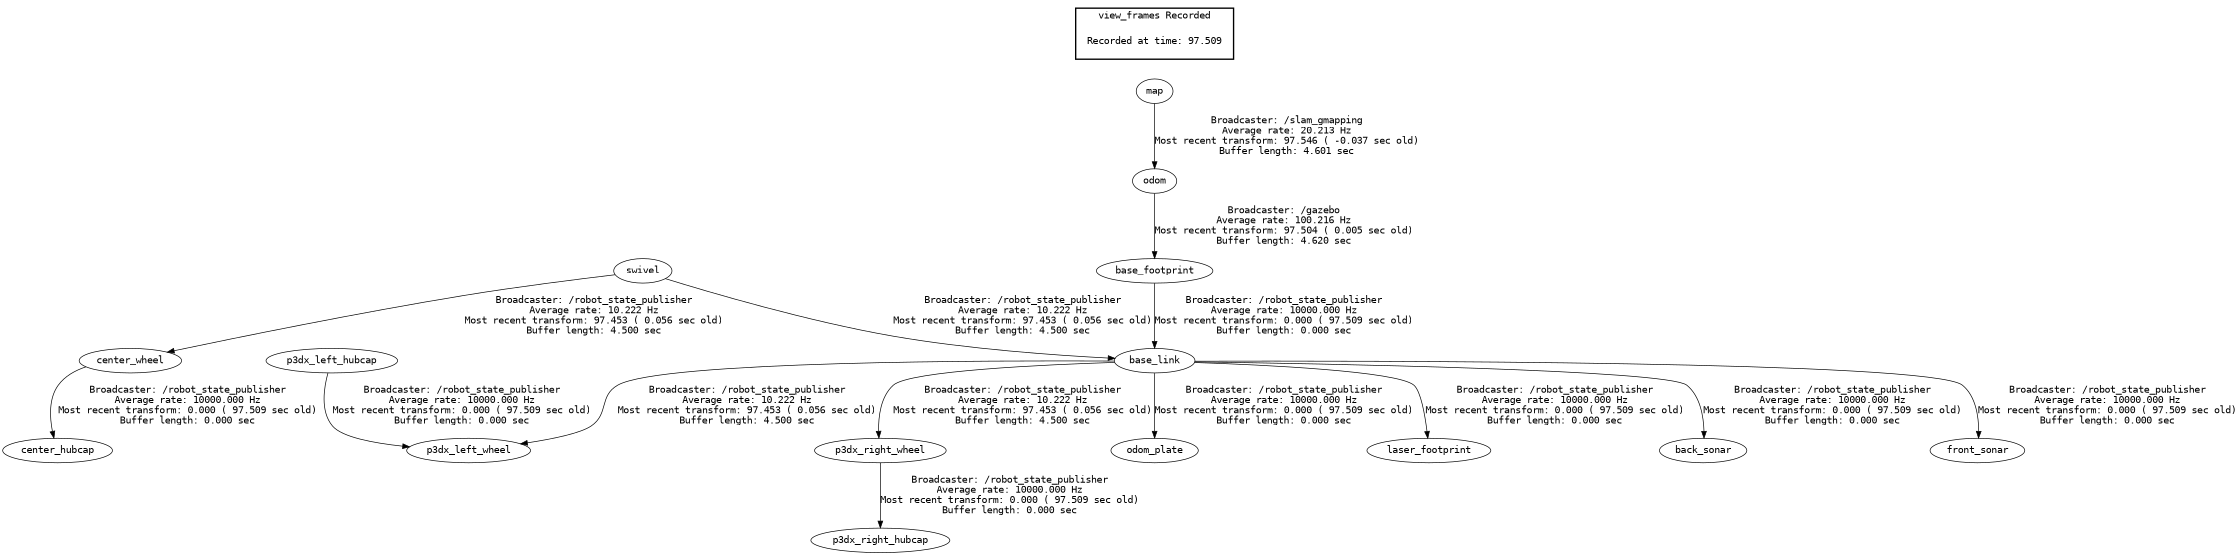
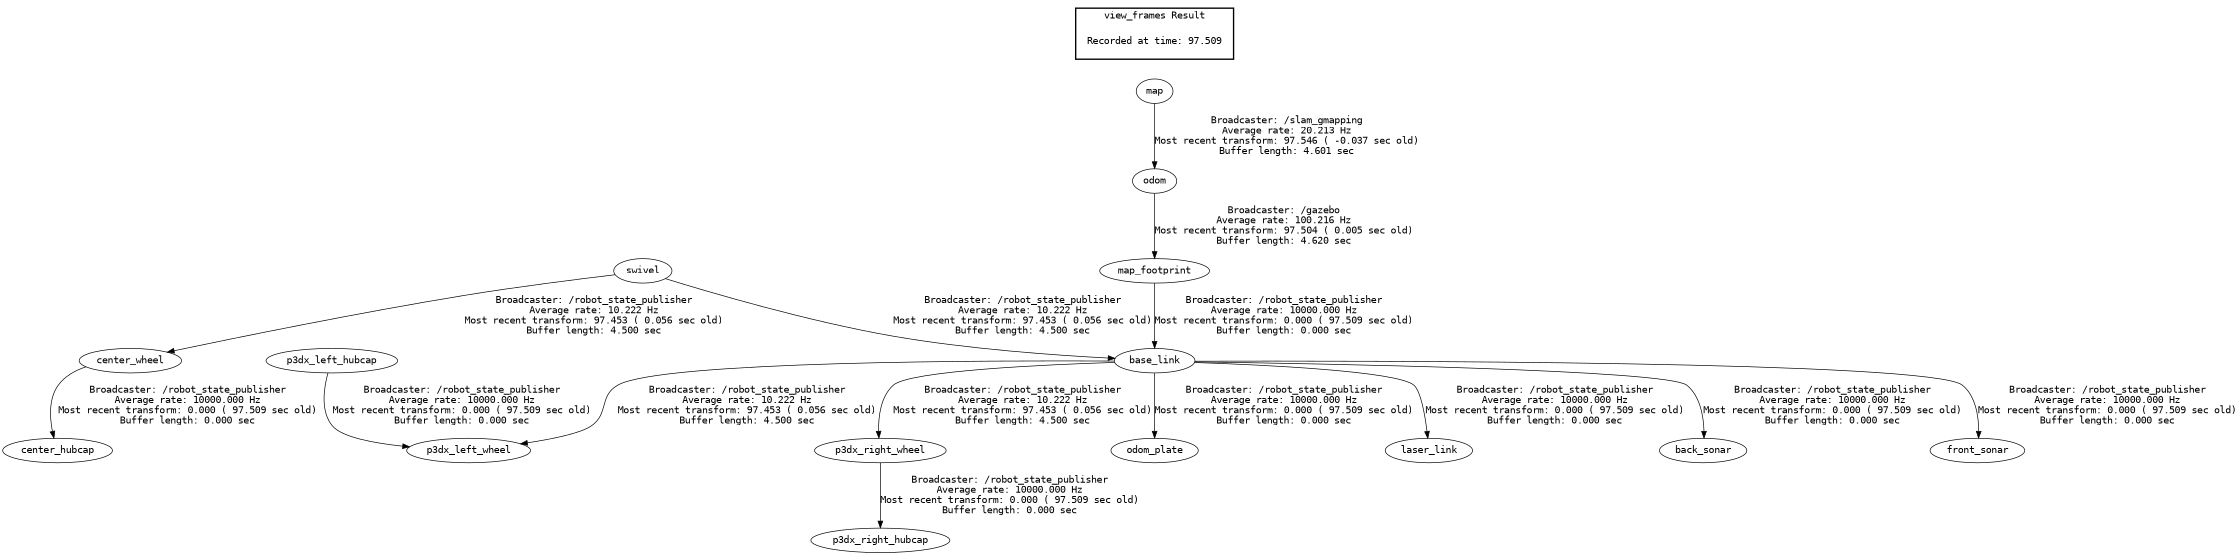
(1155, 16) -> (1155, 16)
(1155, 271) -> (1155, 271)
(1429, 451) -> (1429, 451)
